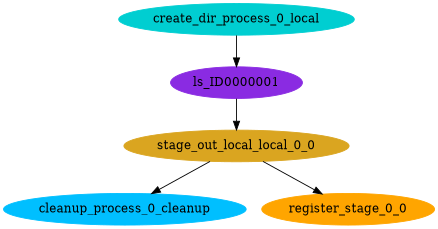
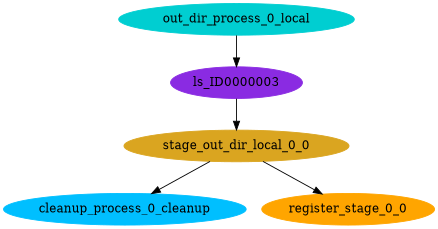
(236, 19) -> (236, 19)
(236, 83) -> (236, 83)
(236, 146) -> (236, 146)
